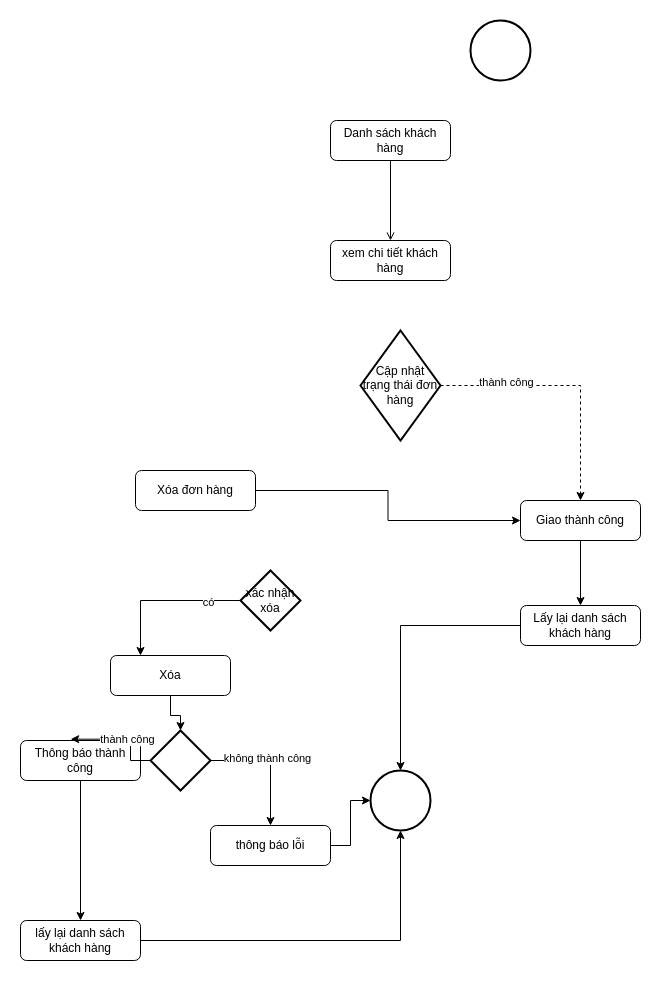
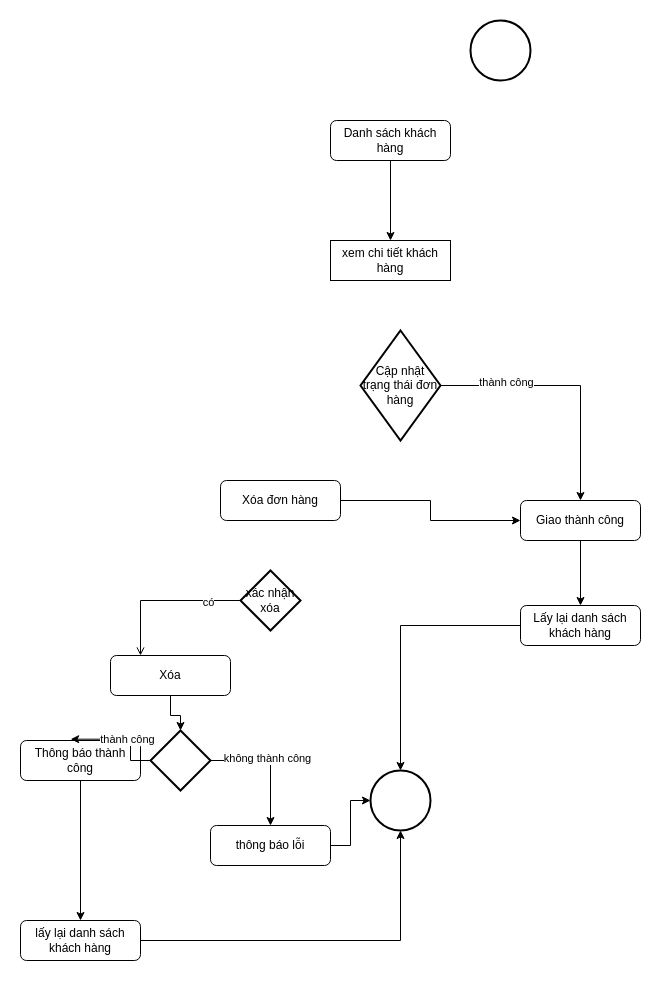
(391, 234) -> (391, 232)
(391, 261) -> (391, 261)
(581, 415) -> (581, 415)
(196, 491) -> (281, 501)
(141, 647) -> (141, 649)
